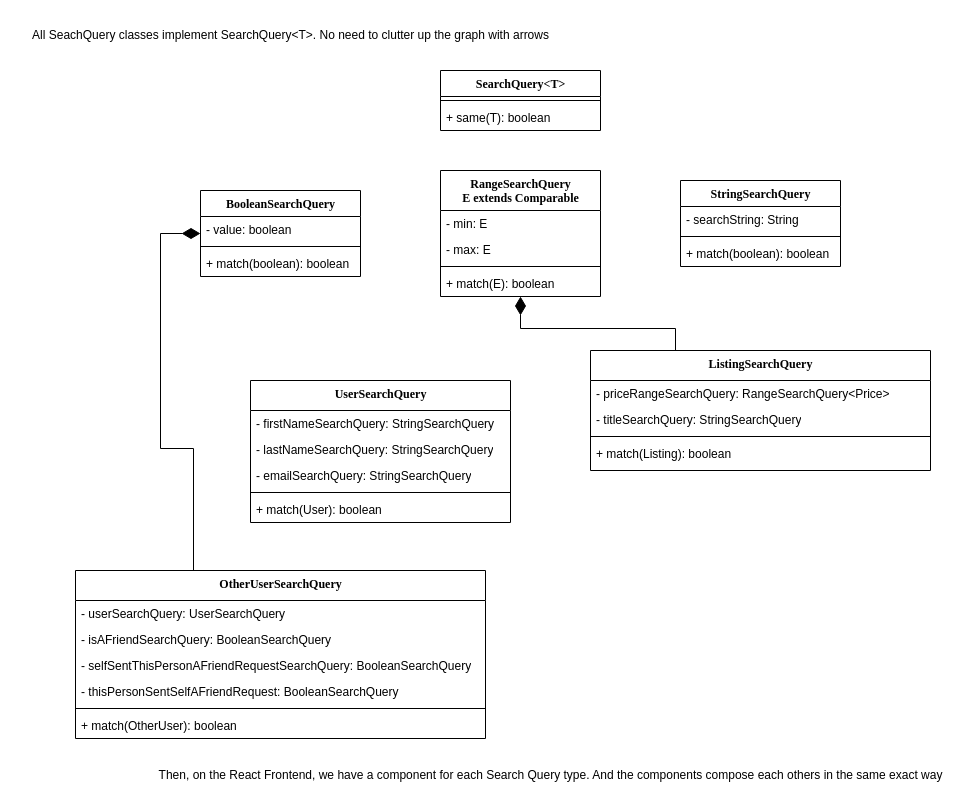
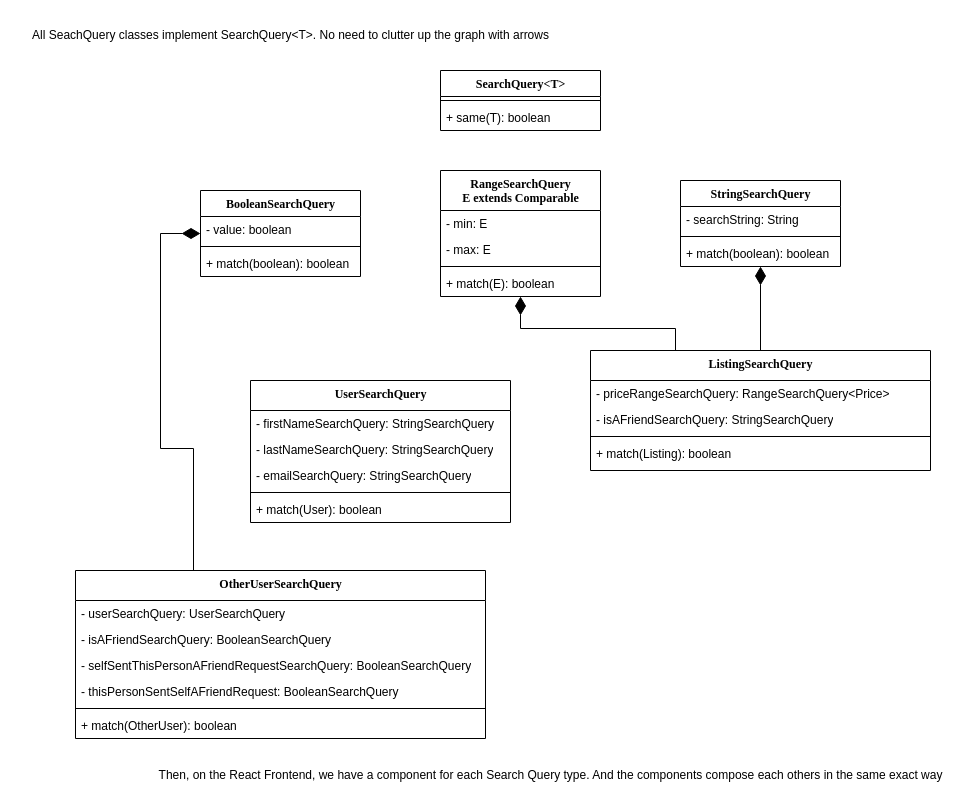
none -> (761, 316)
(711, 421) -> (725, 421)
